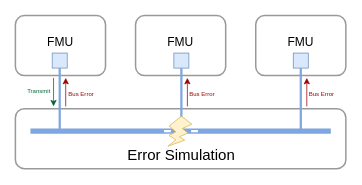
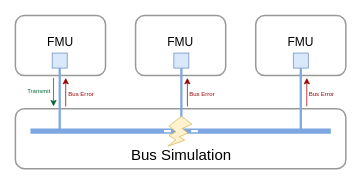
(181, 154) -> (181, 154)
